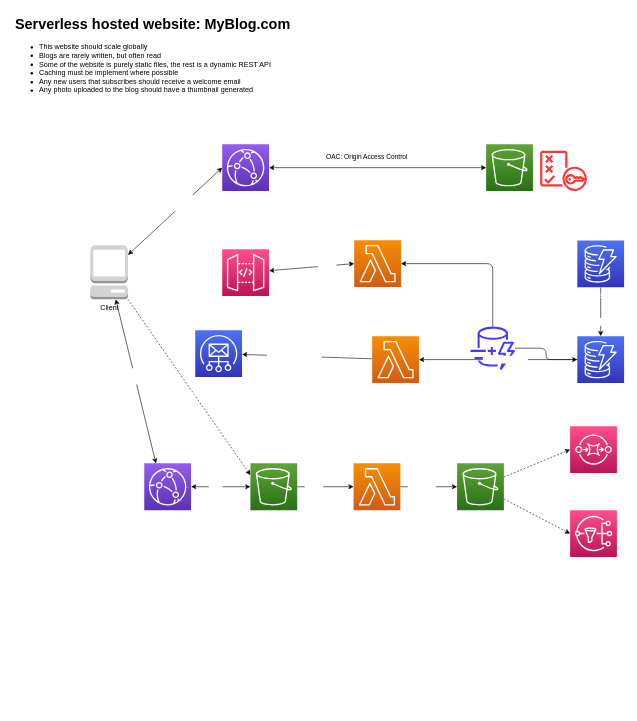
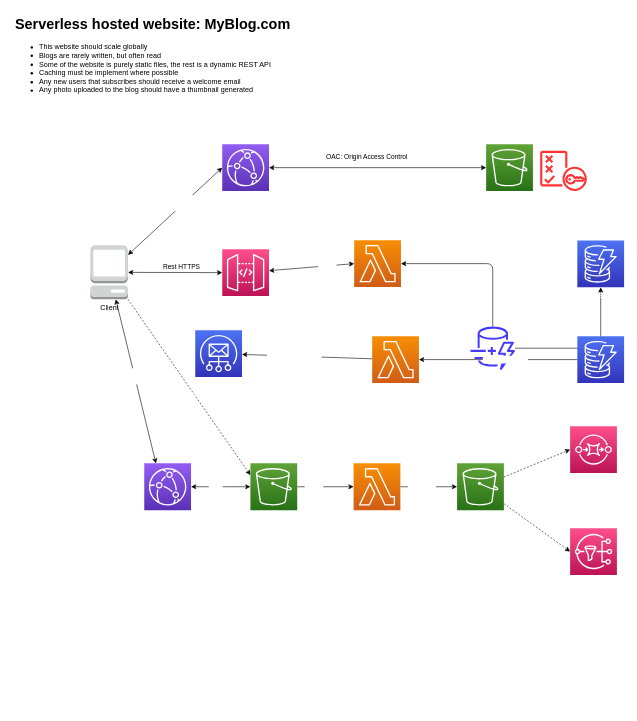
none -> (175, 273)
(601, 288) -> none
(546, 351) -> (544, 348)
(594, 534) -> (594, 552)
